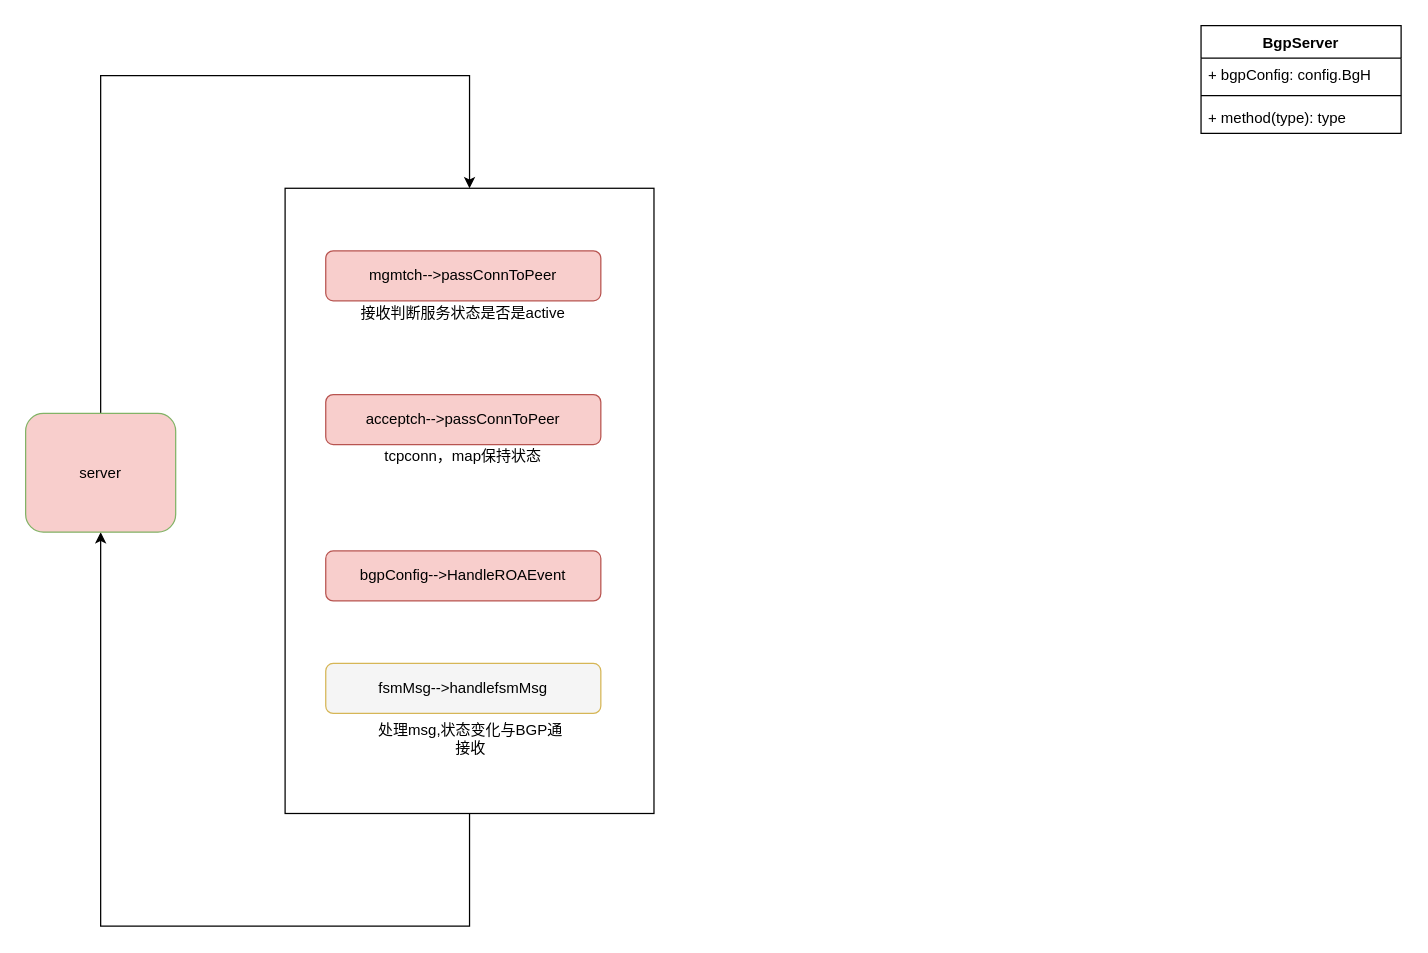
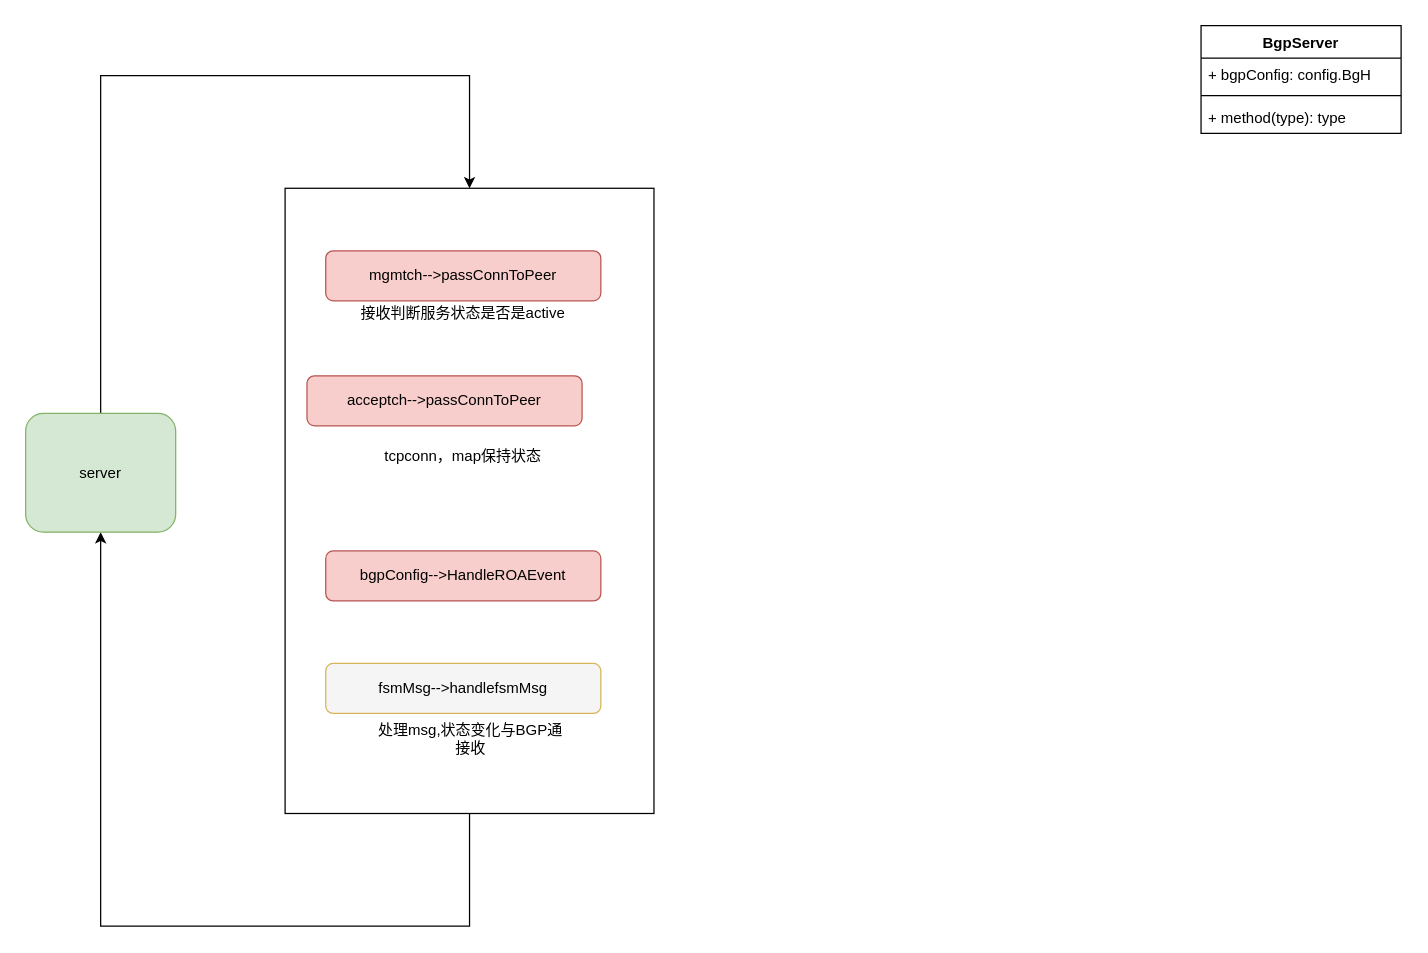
(463, 419) -> (444, 401)
(101, 473) -> (101, 473)
